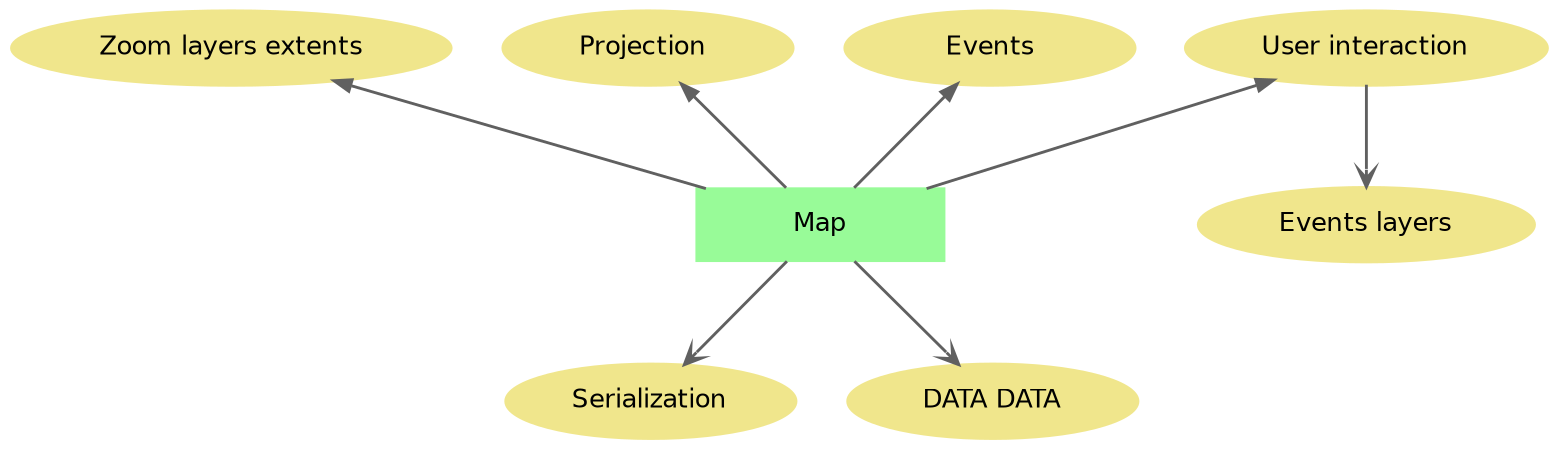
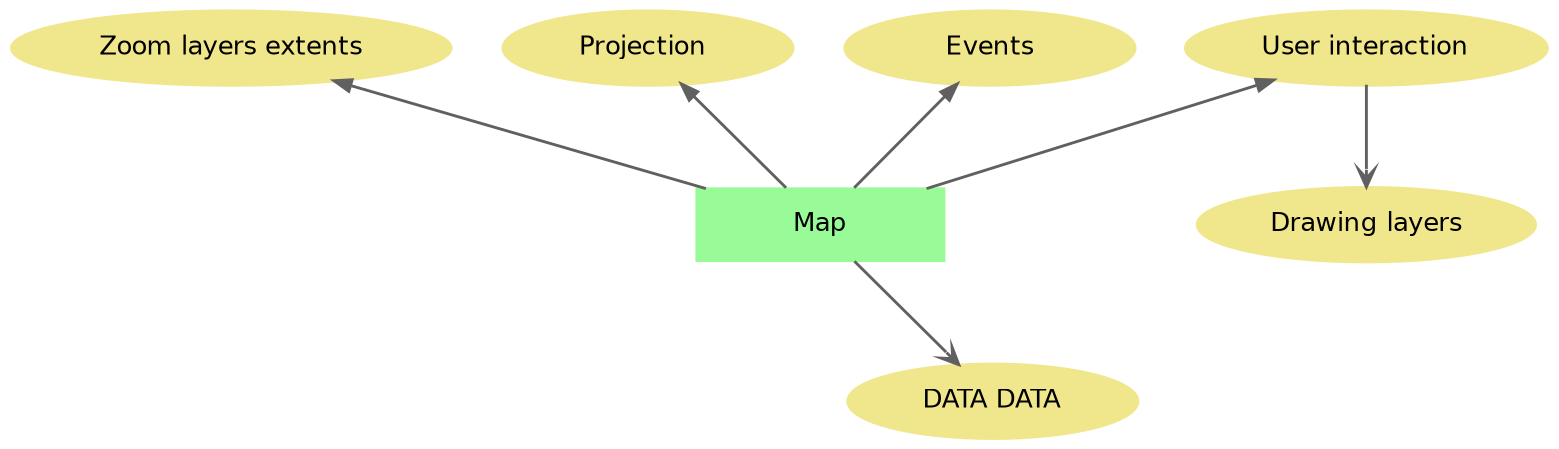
(1366, 225) -> (1366, 225)
(651, 401) -> none
